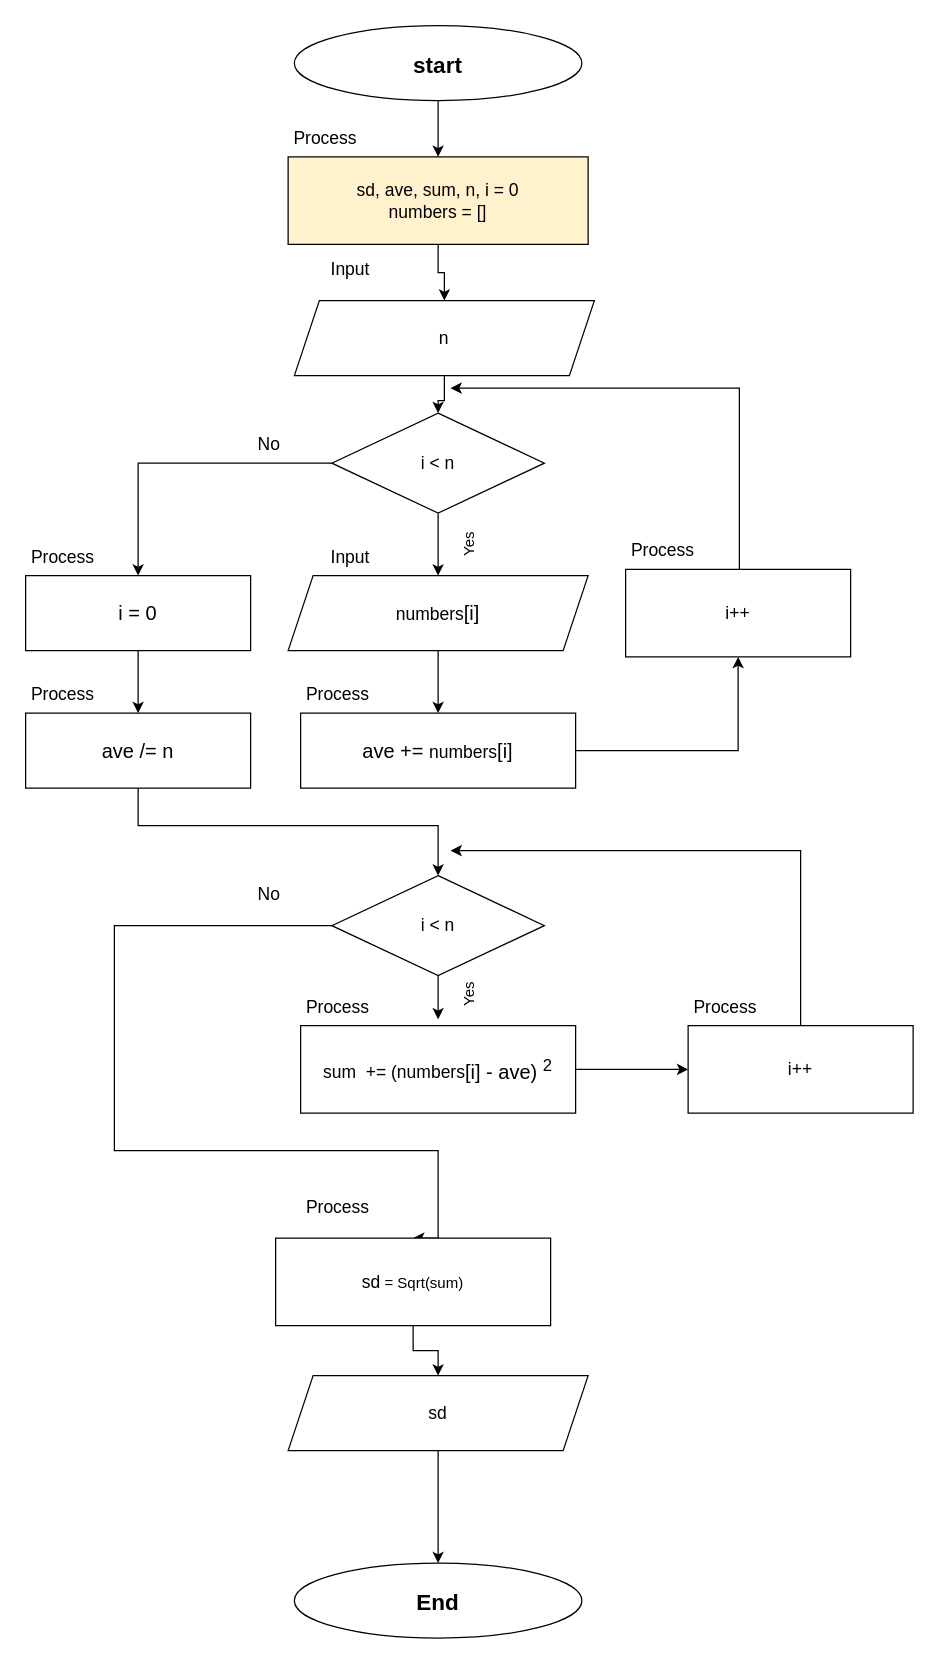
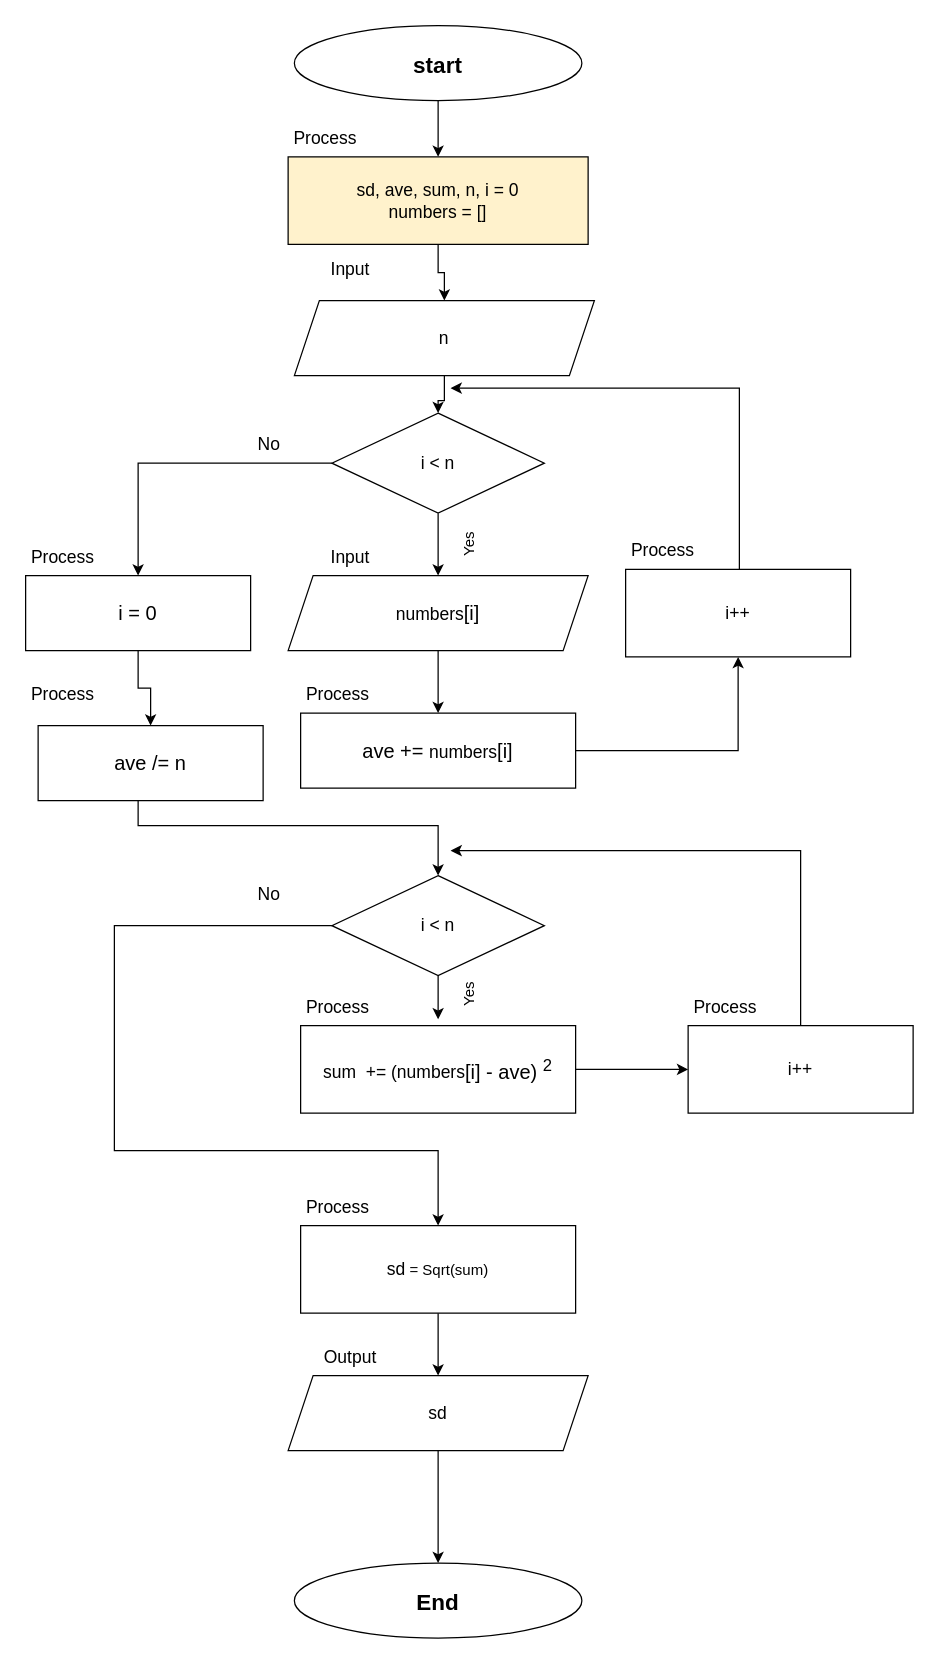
(138, 751) -> (151, 763)
(413, 1282) -> (438, 1269)
none -> (351, 1357)
